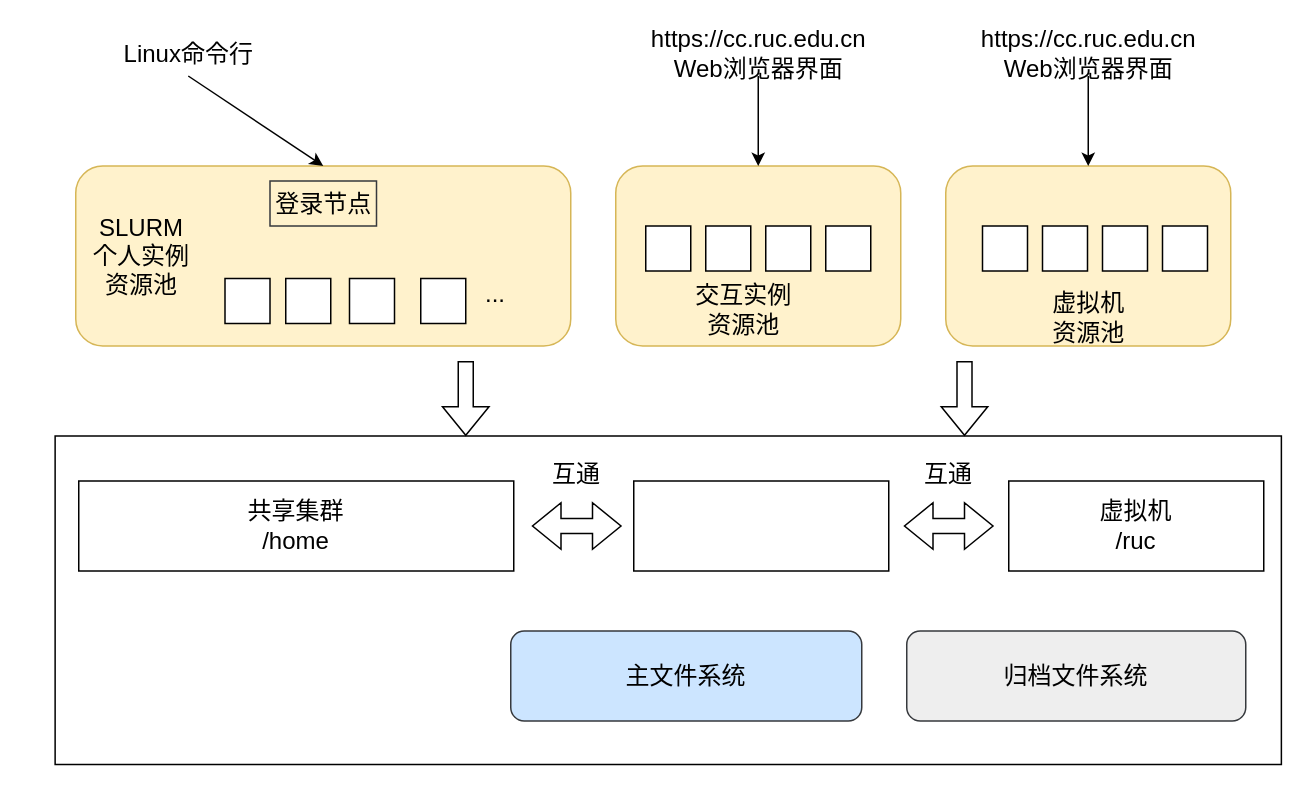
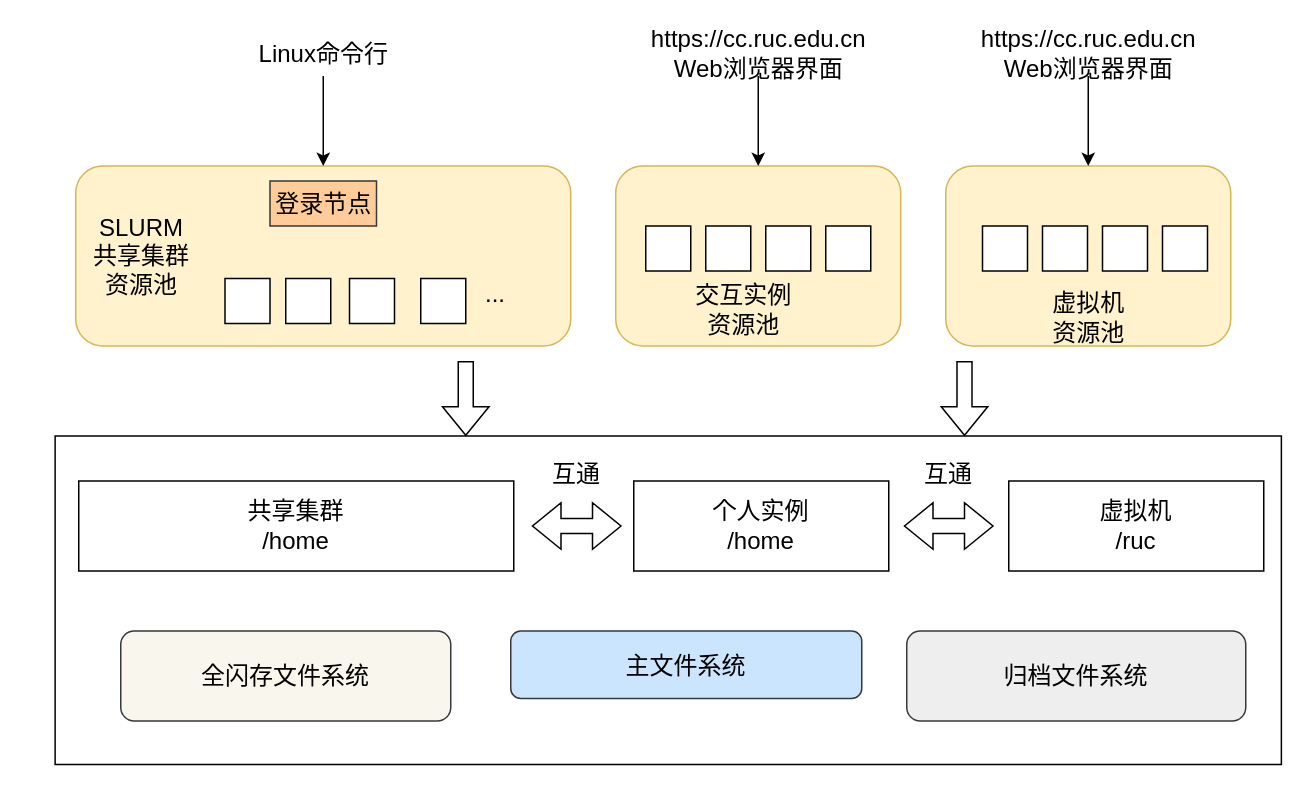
(188, 53) -> (323, 53)
(323, 203) -> (323, 203)
(142, 256) -> (142, 256)
none -> (761, 526)
none -> (286, 676)
(686, 676) -> (686, 665)
